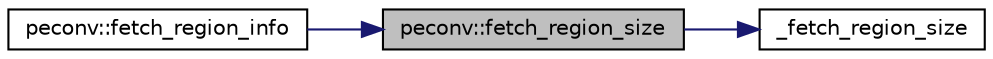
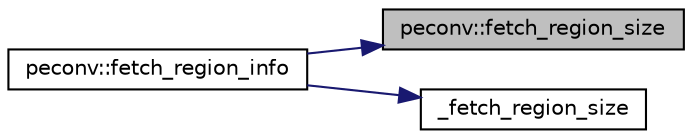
(711, 29) -> (353, 90)
